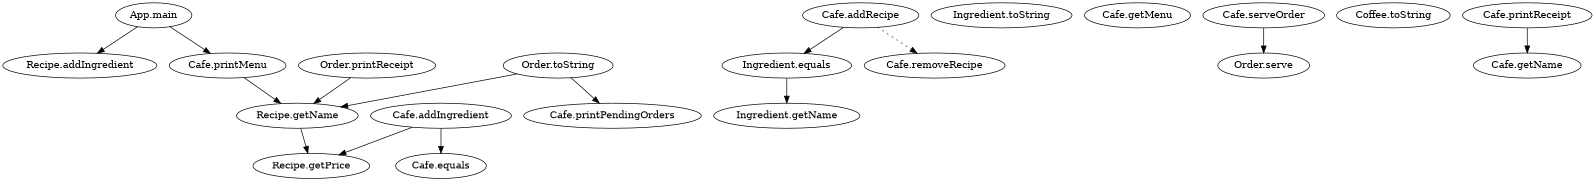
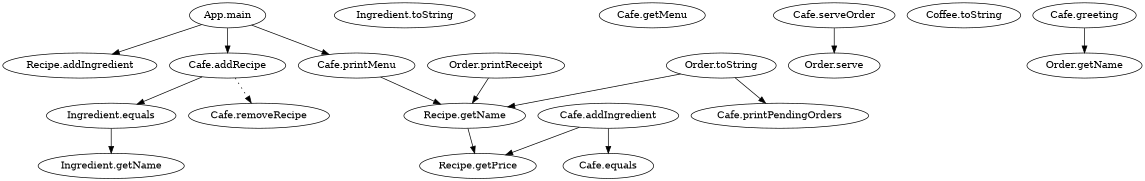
(1527, 15) -> (1085, 15)
none -> (228, 37)
(1527, 66) -> (1085, 66)
